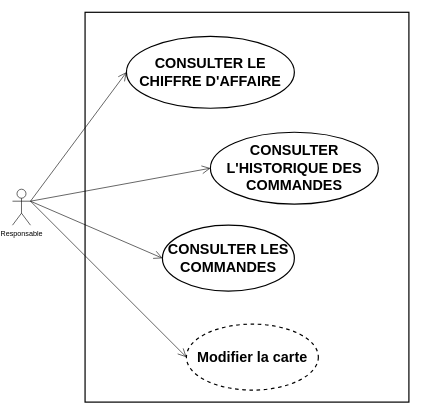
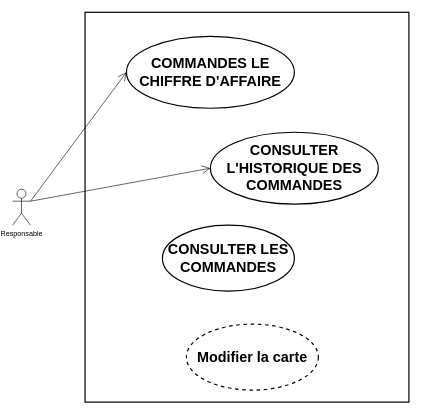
(210, 72) -> (210, 72)
(98, 230) -> none
(109, 280) -> none
